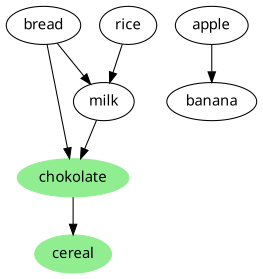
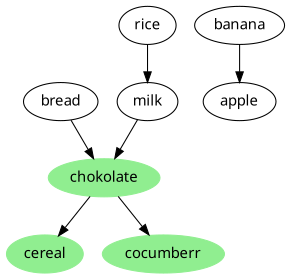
(212, 58) -> (240, 58)
(70, 60) -> none
none -> (163, 254)
